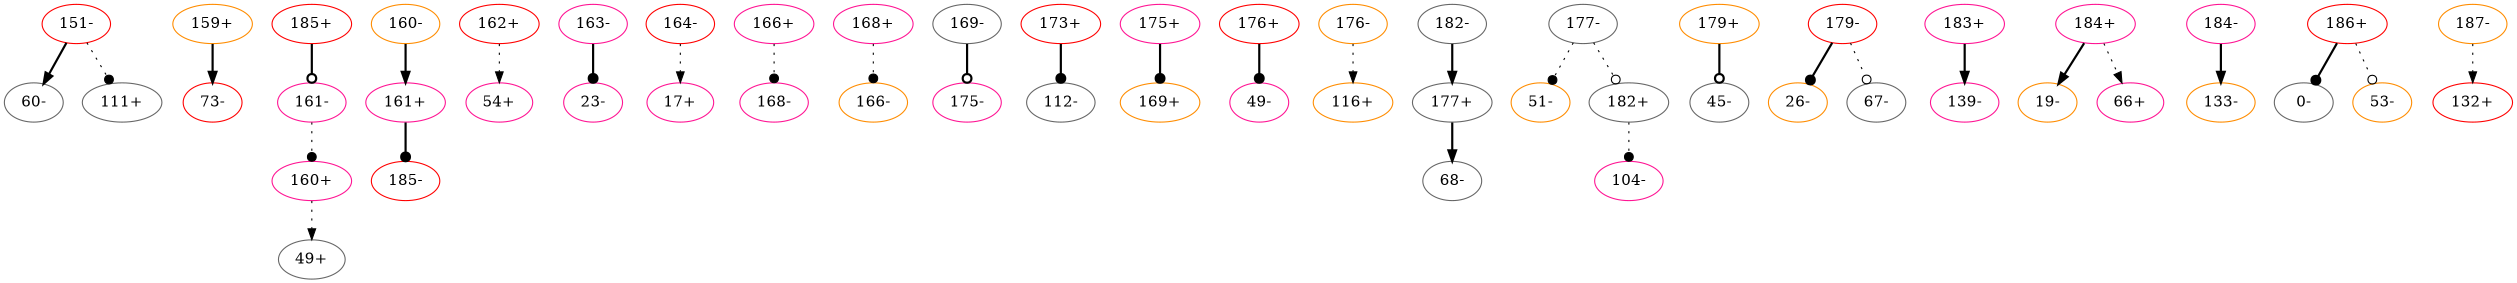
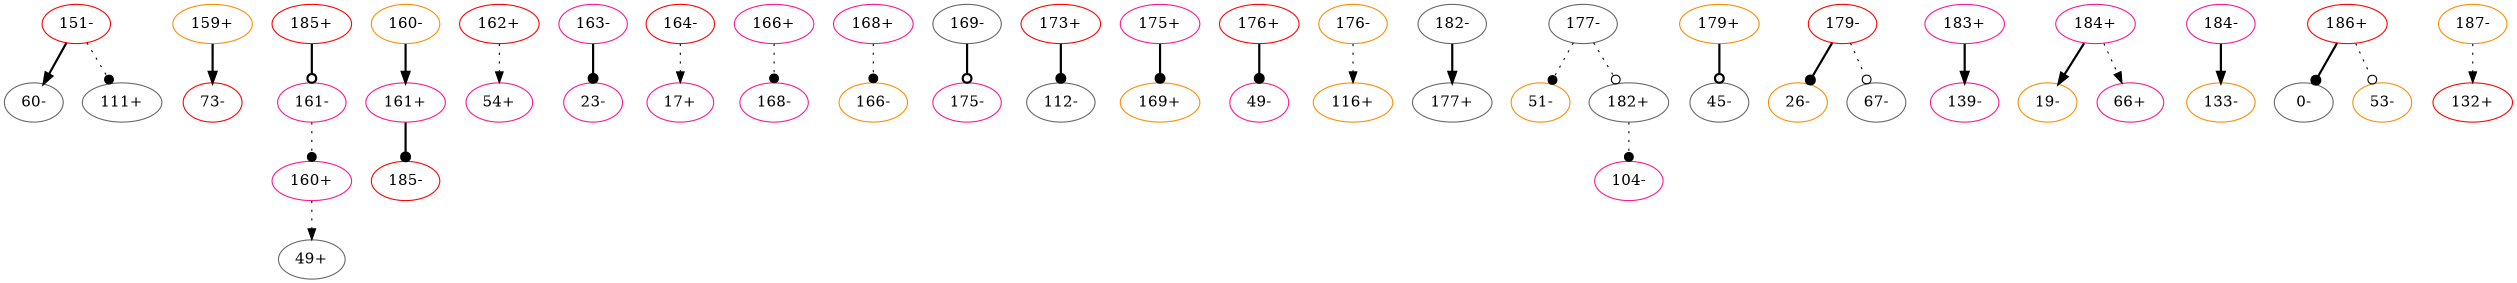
(1452, 181) -> none
